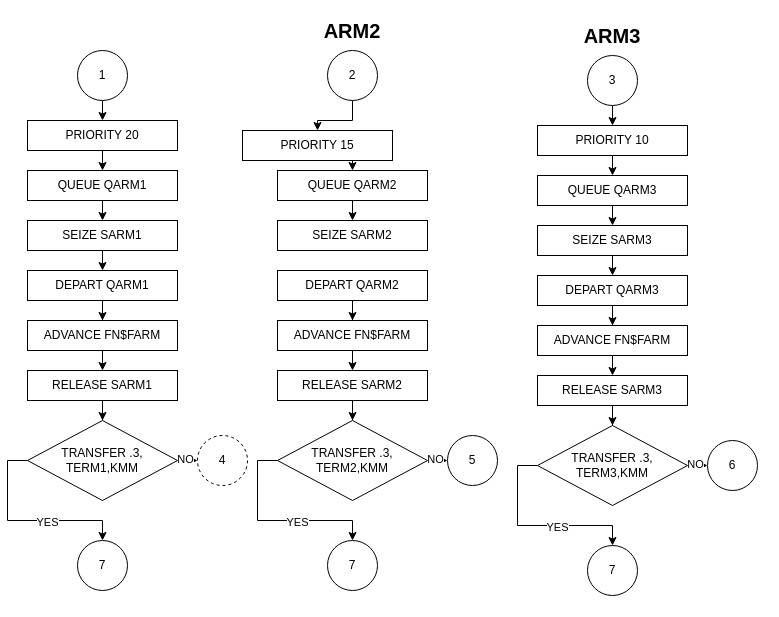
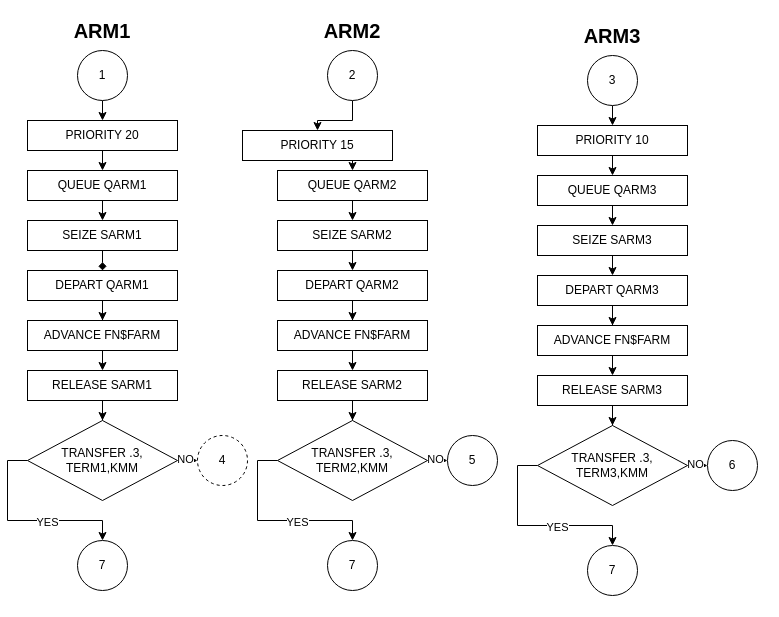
none -> (103, 31)
none -> (353, 257)
(103, 262) -> (103, 262)
